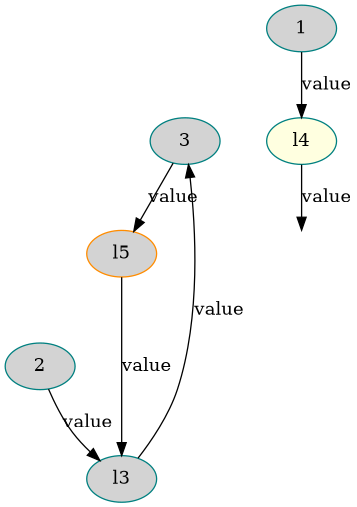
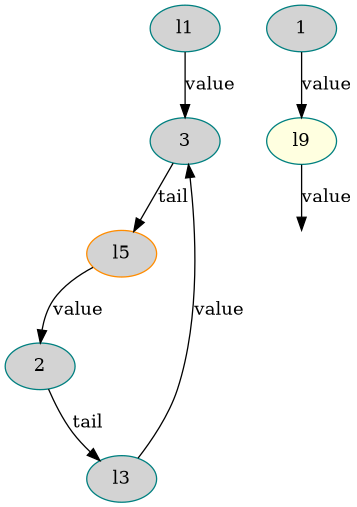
none -> (185, 28)
(302, 141) -> (302, 141)
(173, 197) -> (173, 197)
(122, 360) -> (59, 292)
(88, 423) -> (88, 423)
